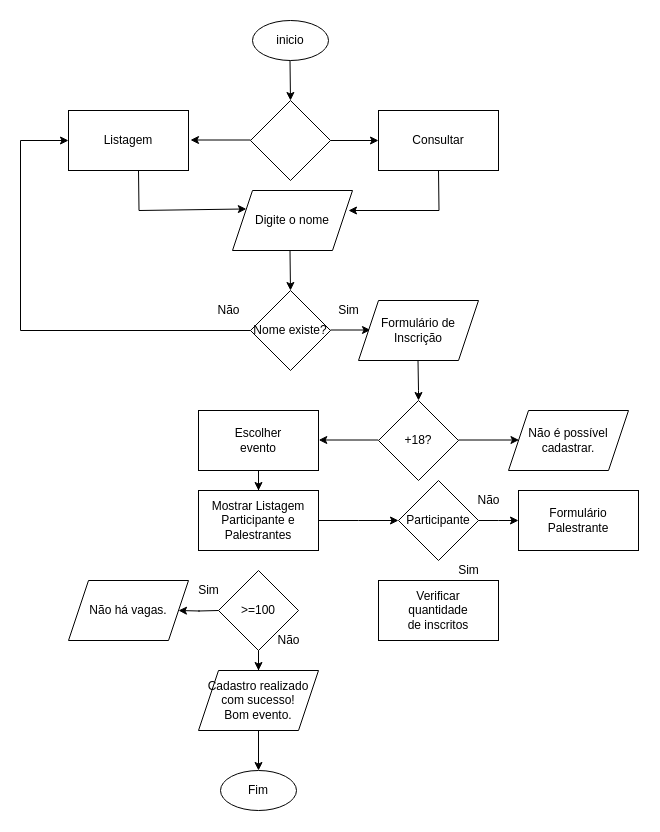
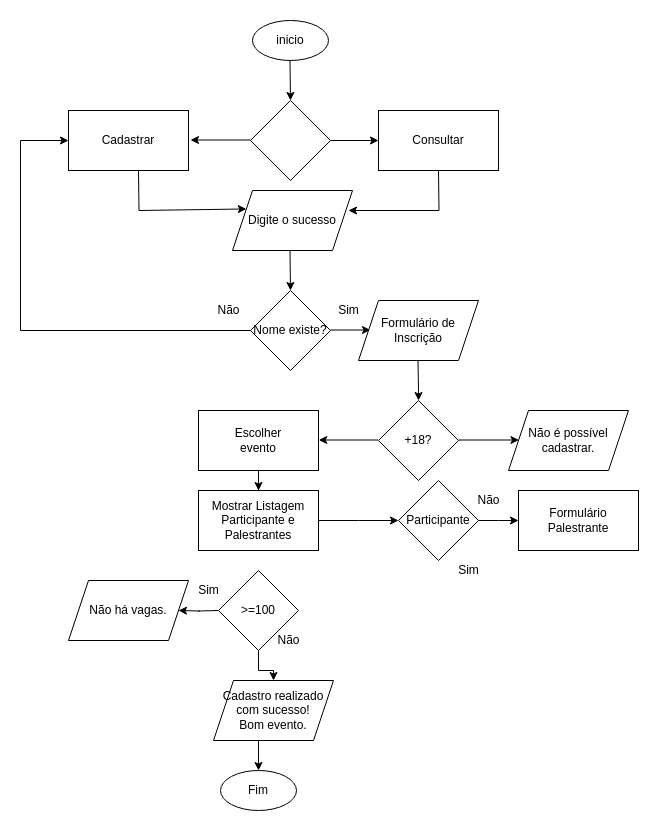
(129, 141) -> (129, 141)
(293, 221) -> (293, 221)
(439, 611) -> none
(259, 701) -> (274, 711)
